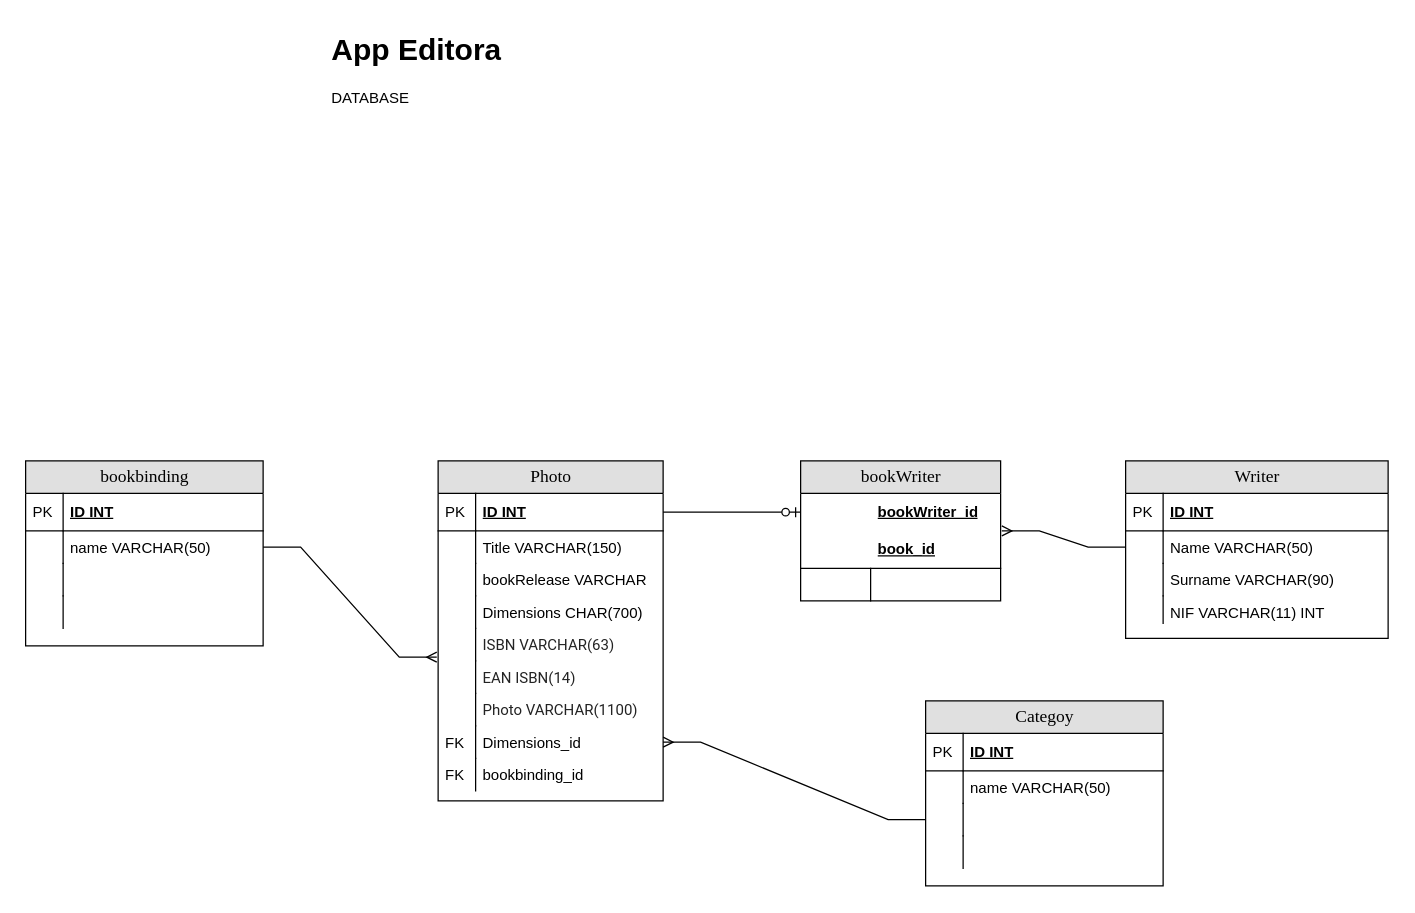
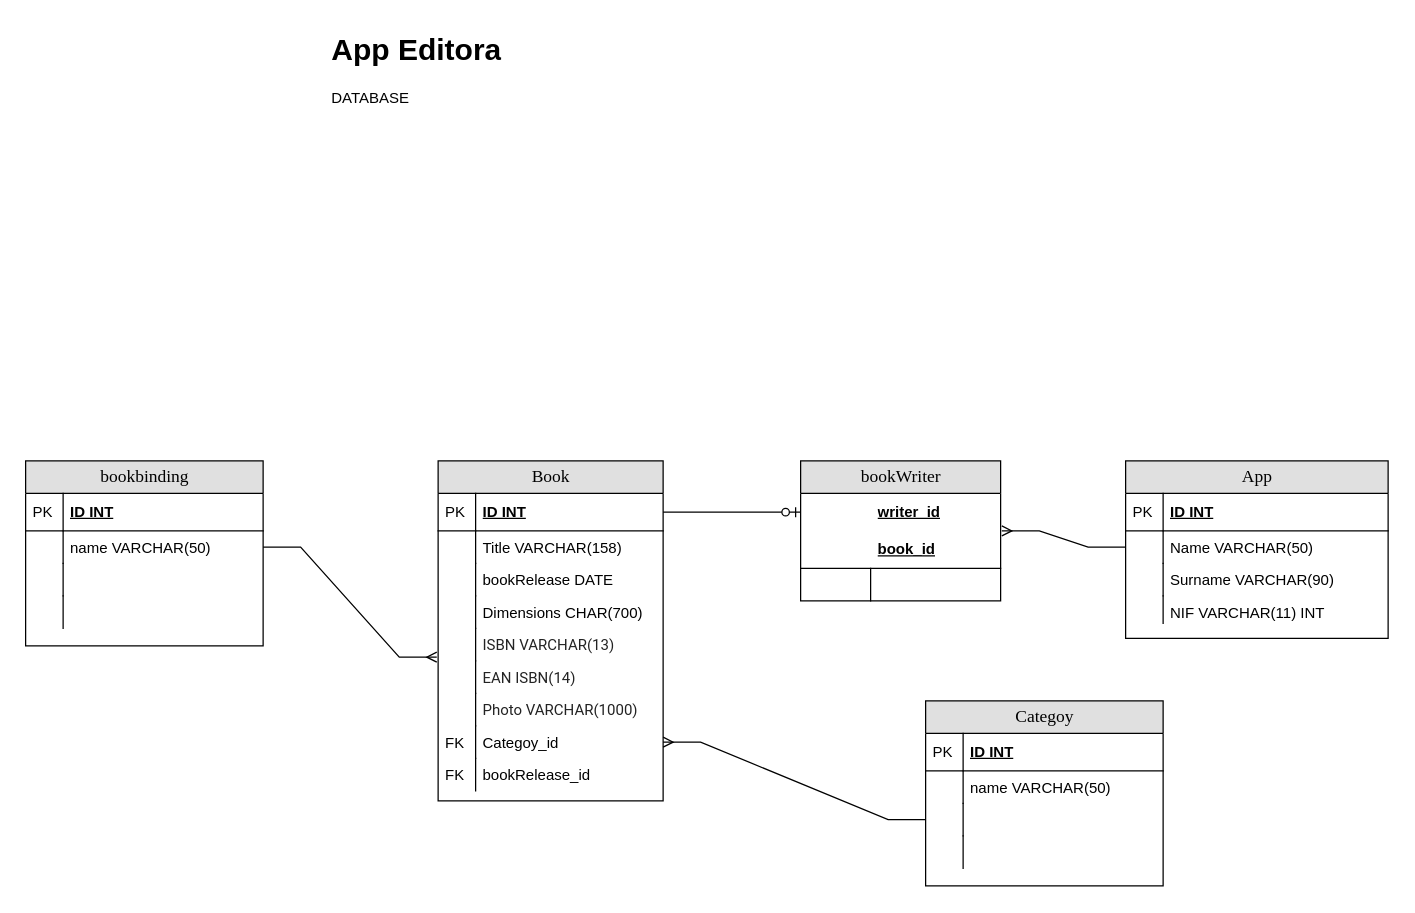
(551, 477) -> (551, 477)
(1258, 477) -> (1258, 477)
(929, 512) -> (912, 512)
(553, 548) -> (553, 548)
(559, 581) -> (546, 581)
(548, 646) -> (548, 646)
(561, 711) -> (561, 711)
(532, 743) -> (523, 743)
(536, 776) -> (538, 776)
